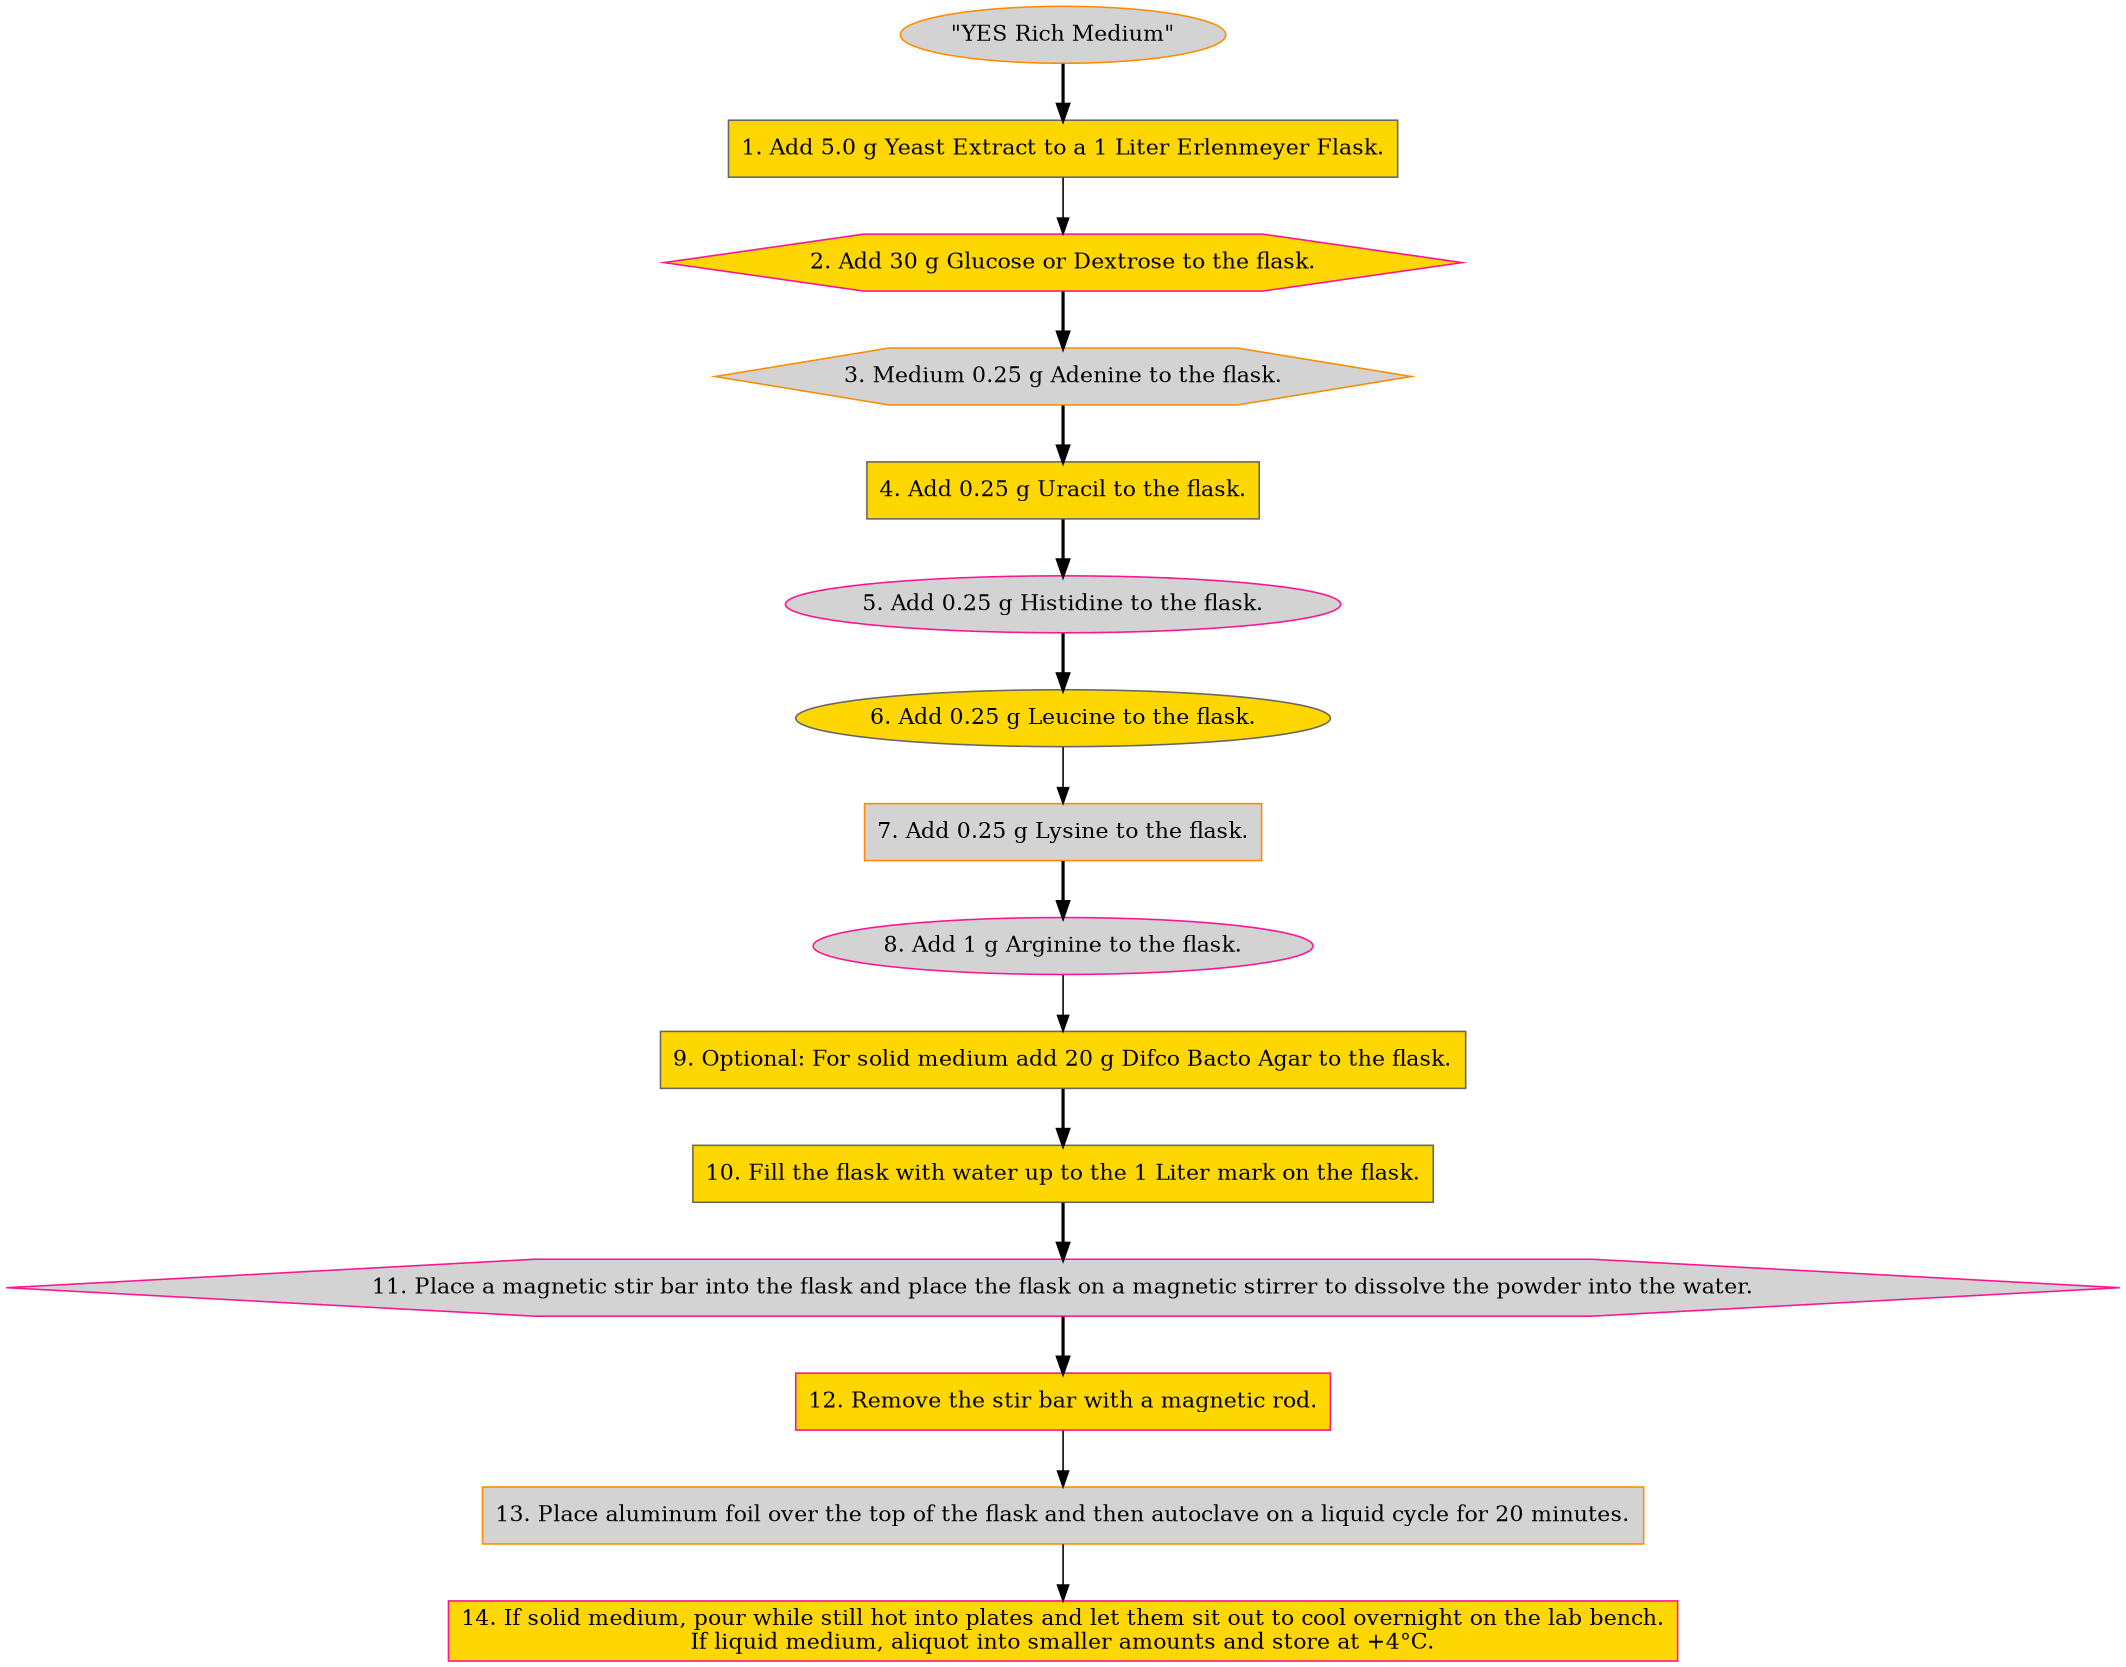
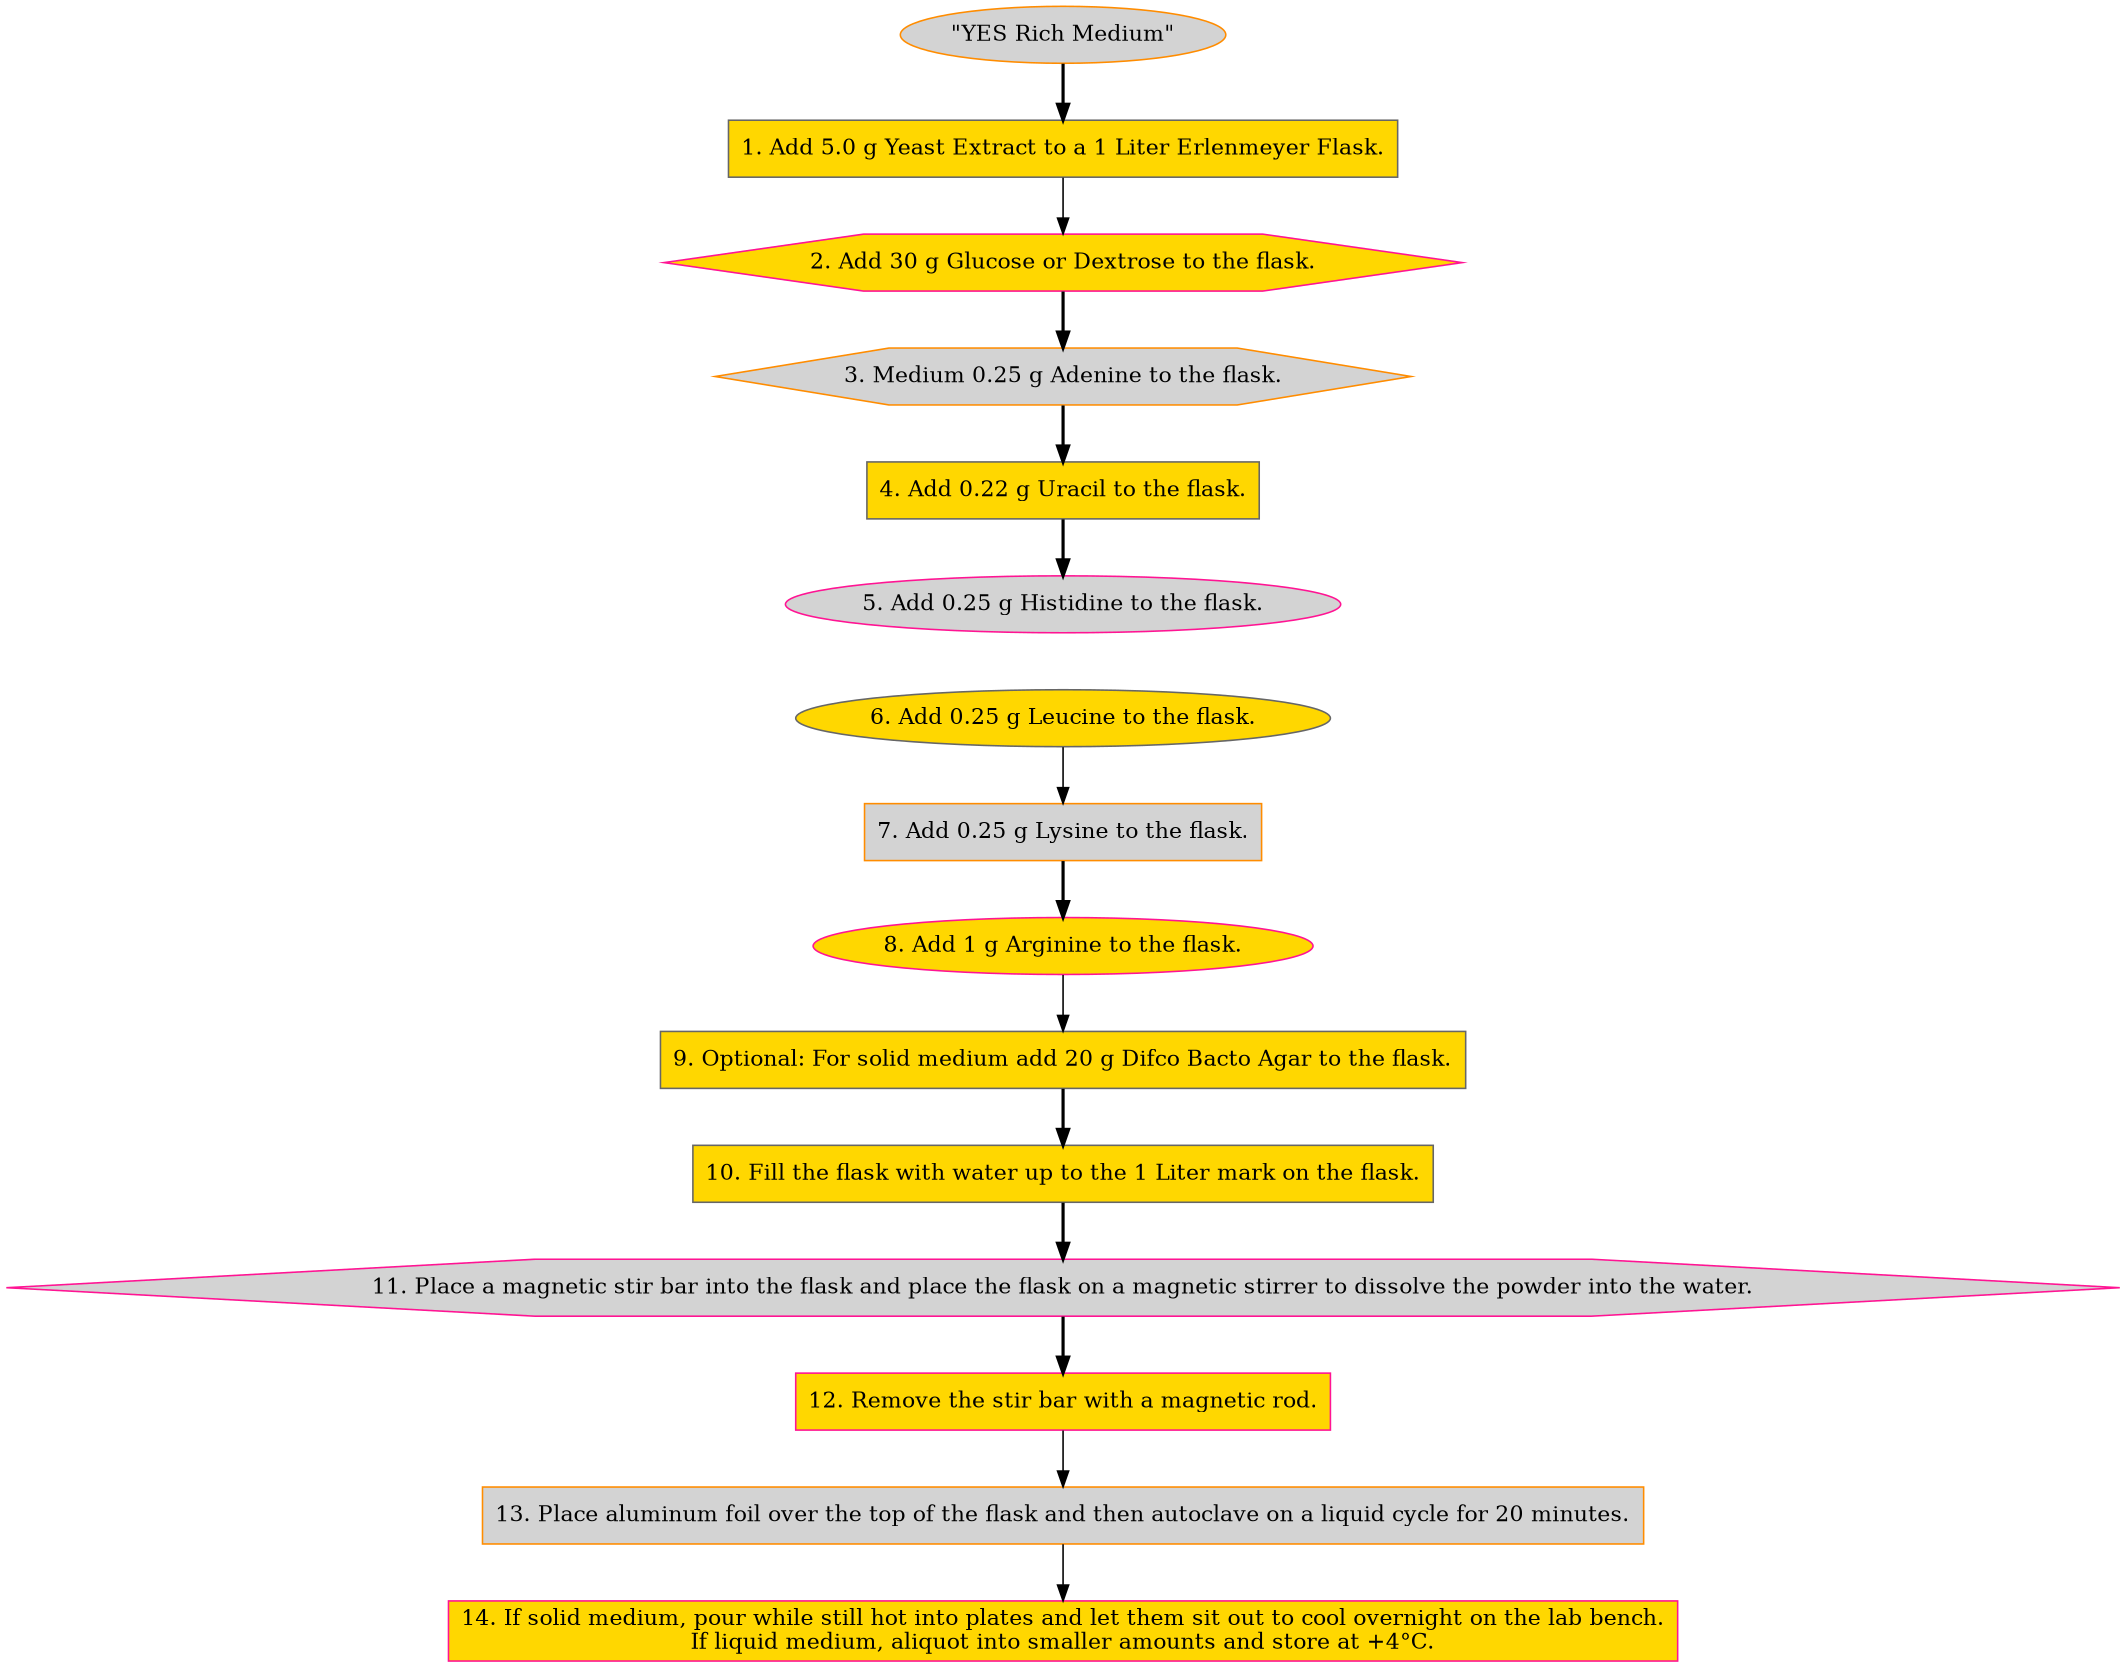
(1063, 490) -> (1063, 490)
(1063, 653) -> none
(1063, 946) -> (1063, 946)
